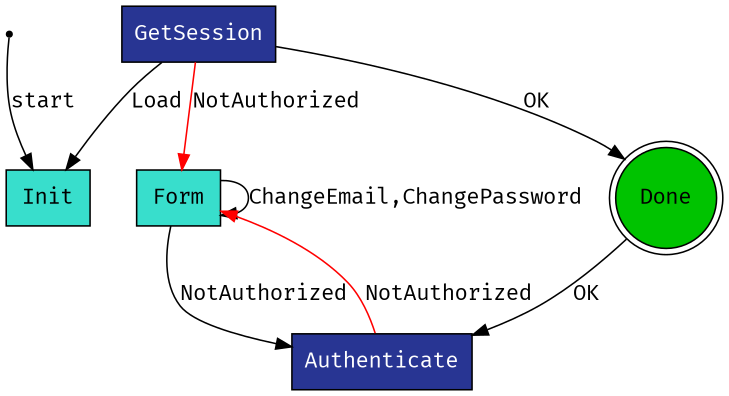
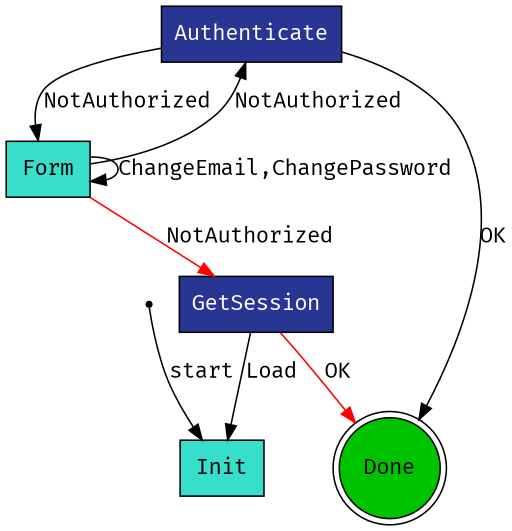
(448, 85) -> (314, 371)
(190, 108) -> (146, 233)
(320, 259) -> (82, 68)
(562, 292) -> (480, 199)
